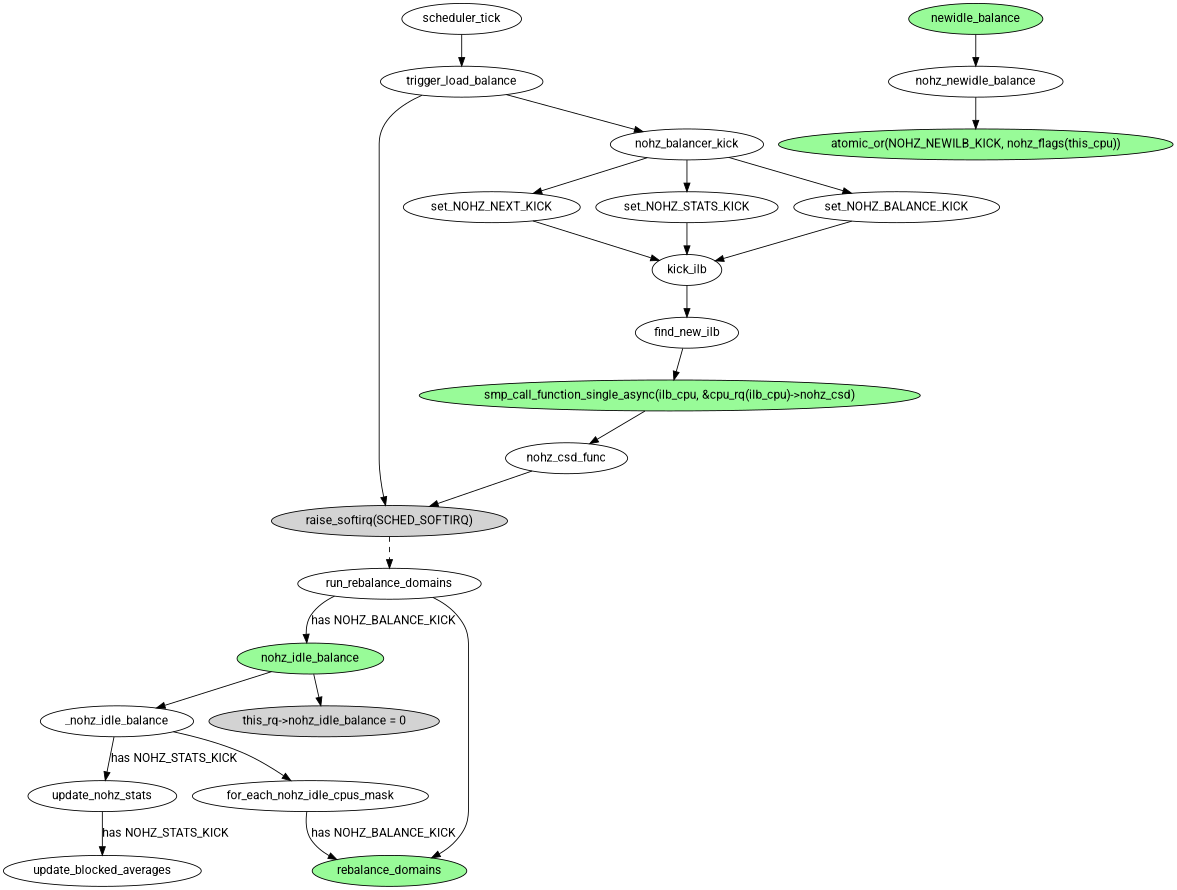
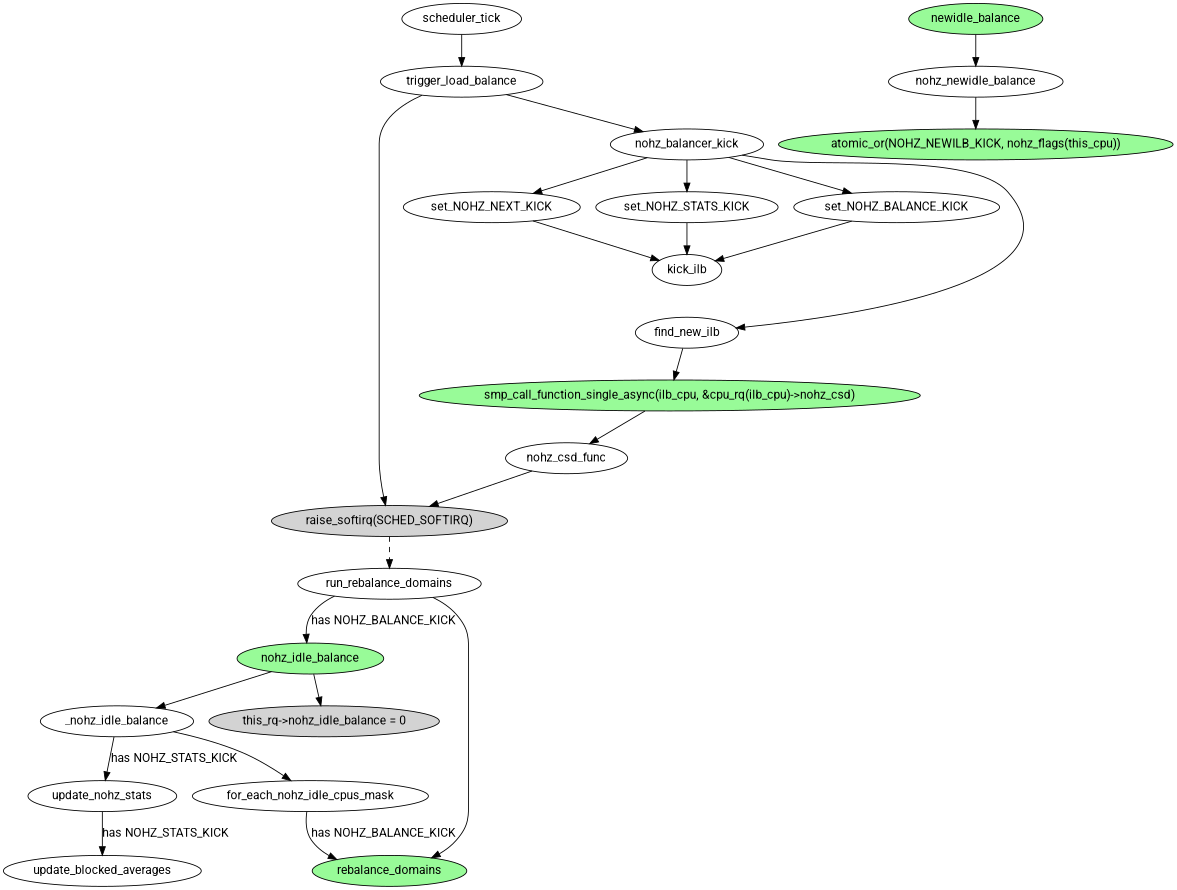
(687, 297) -> (1022, 226)
